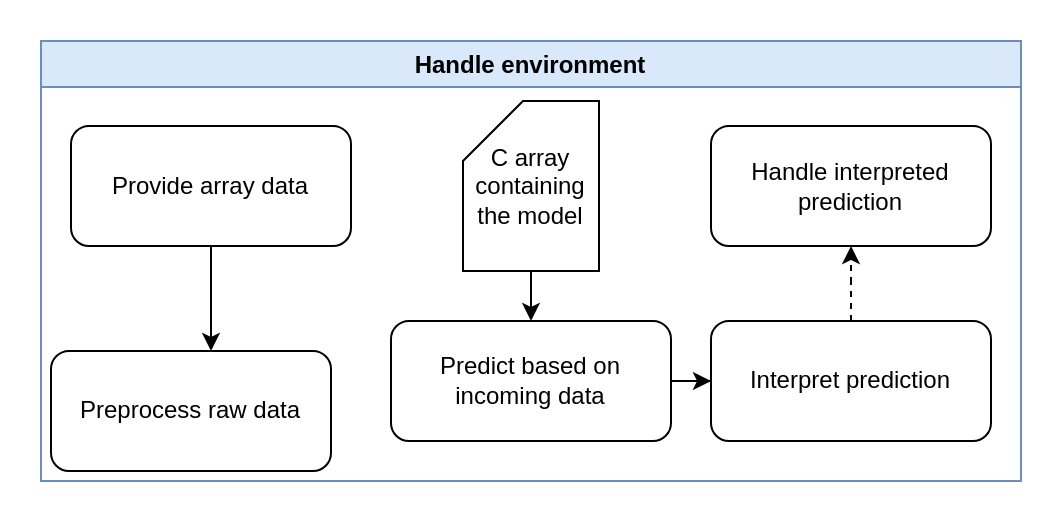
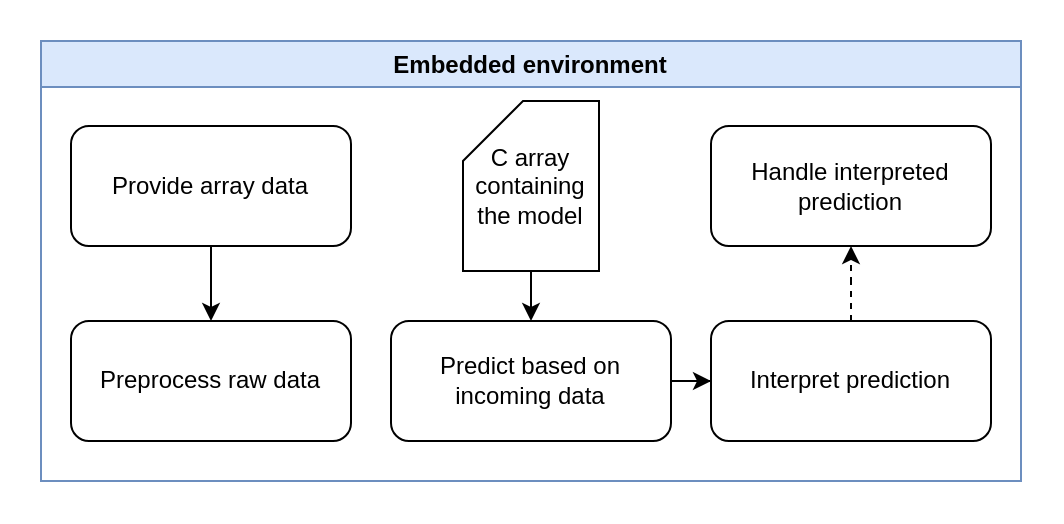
(530, 65) -> (530, 65)
(191, 411) -> (211, 381)
